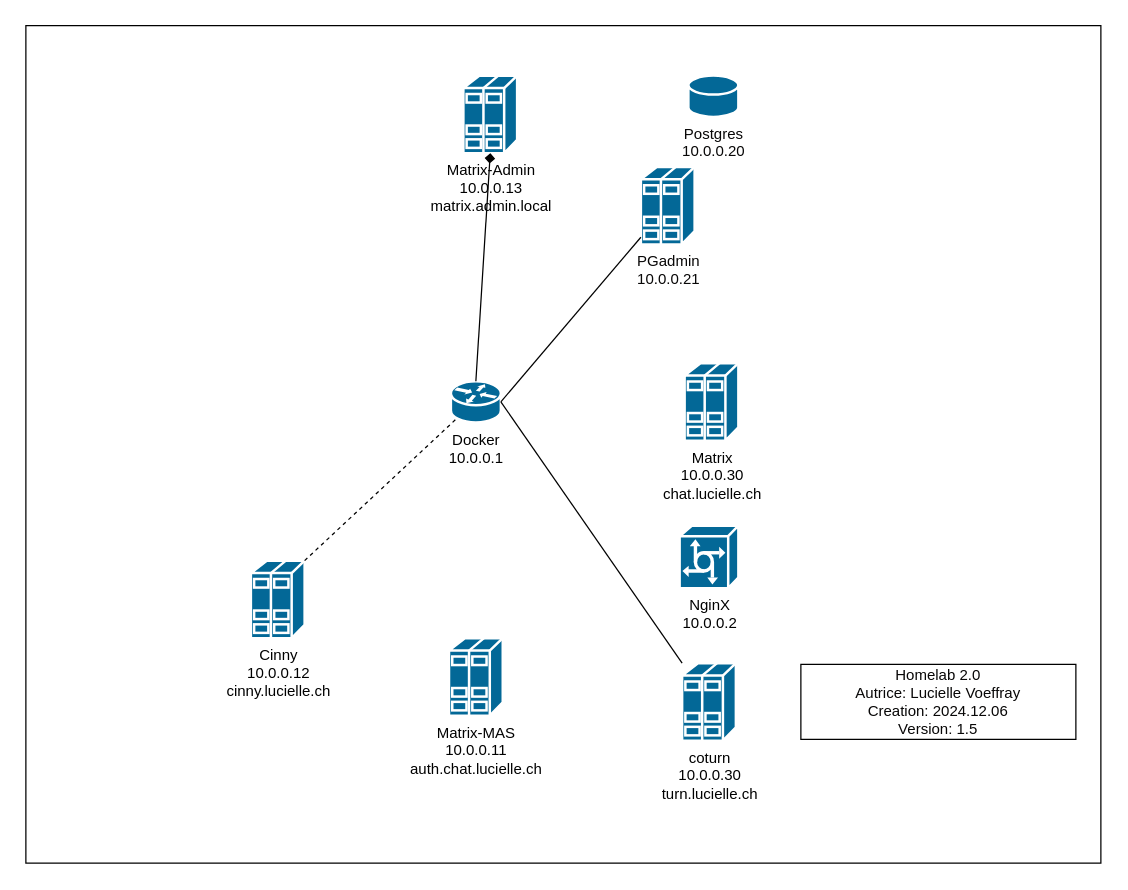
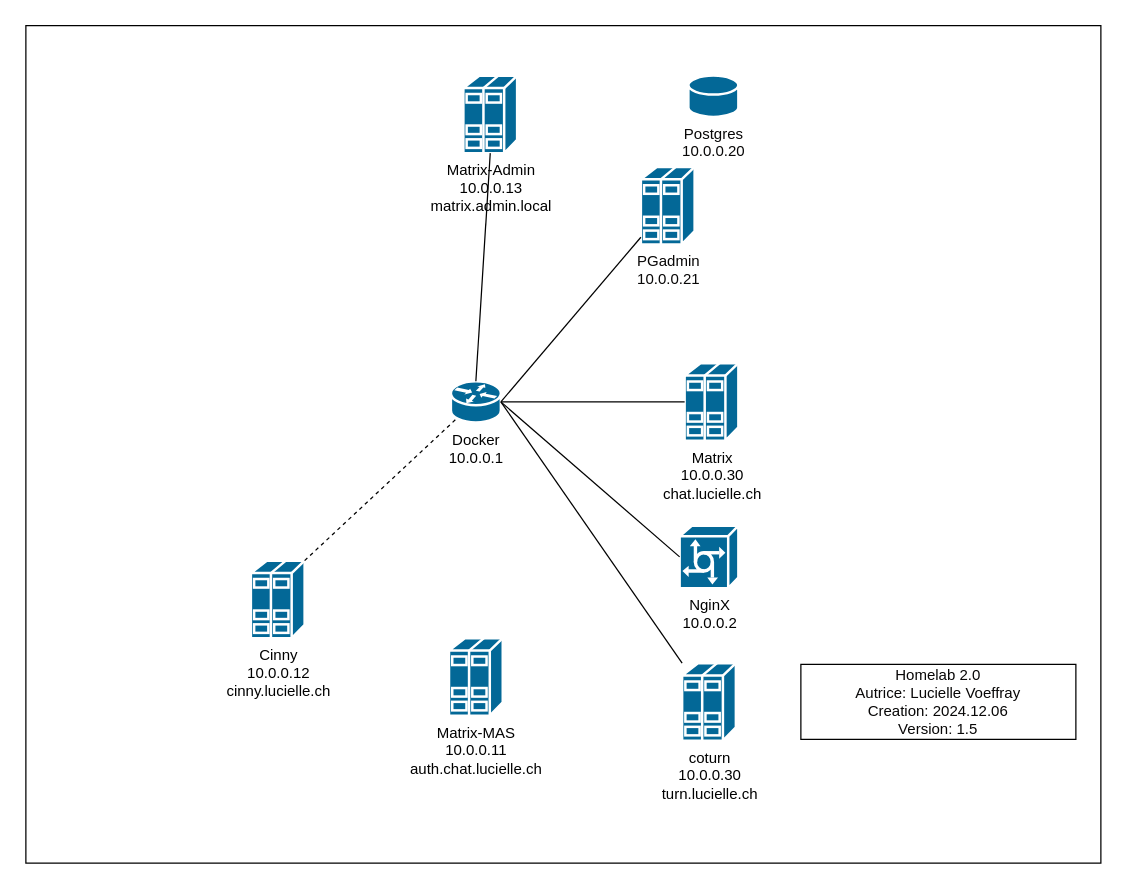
(489, 163) -> (490, 158)
none -> (594, 402)
none -> (595, 483)
